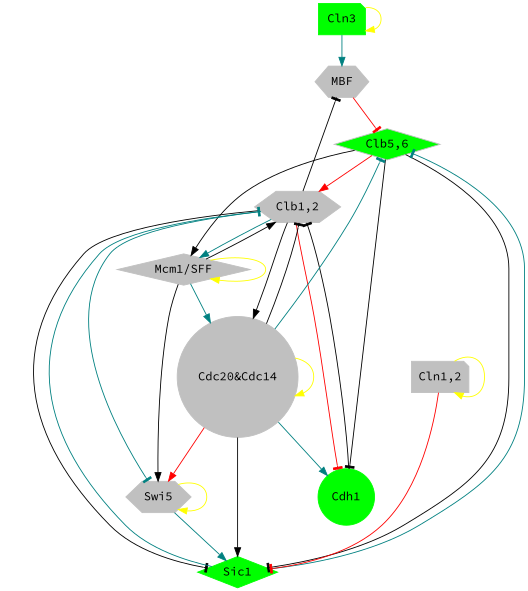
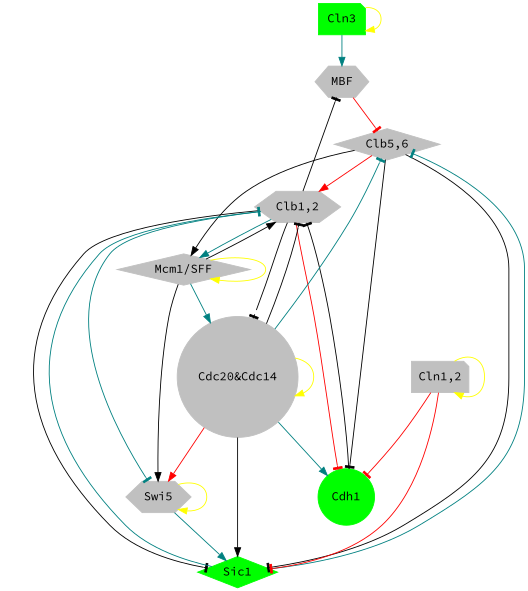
(387, 144) -> (387, 144)
(272, 266) -> (272, 266)
none -> (402, 434)
